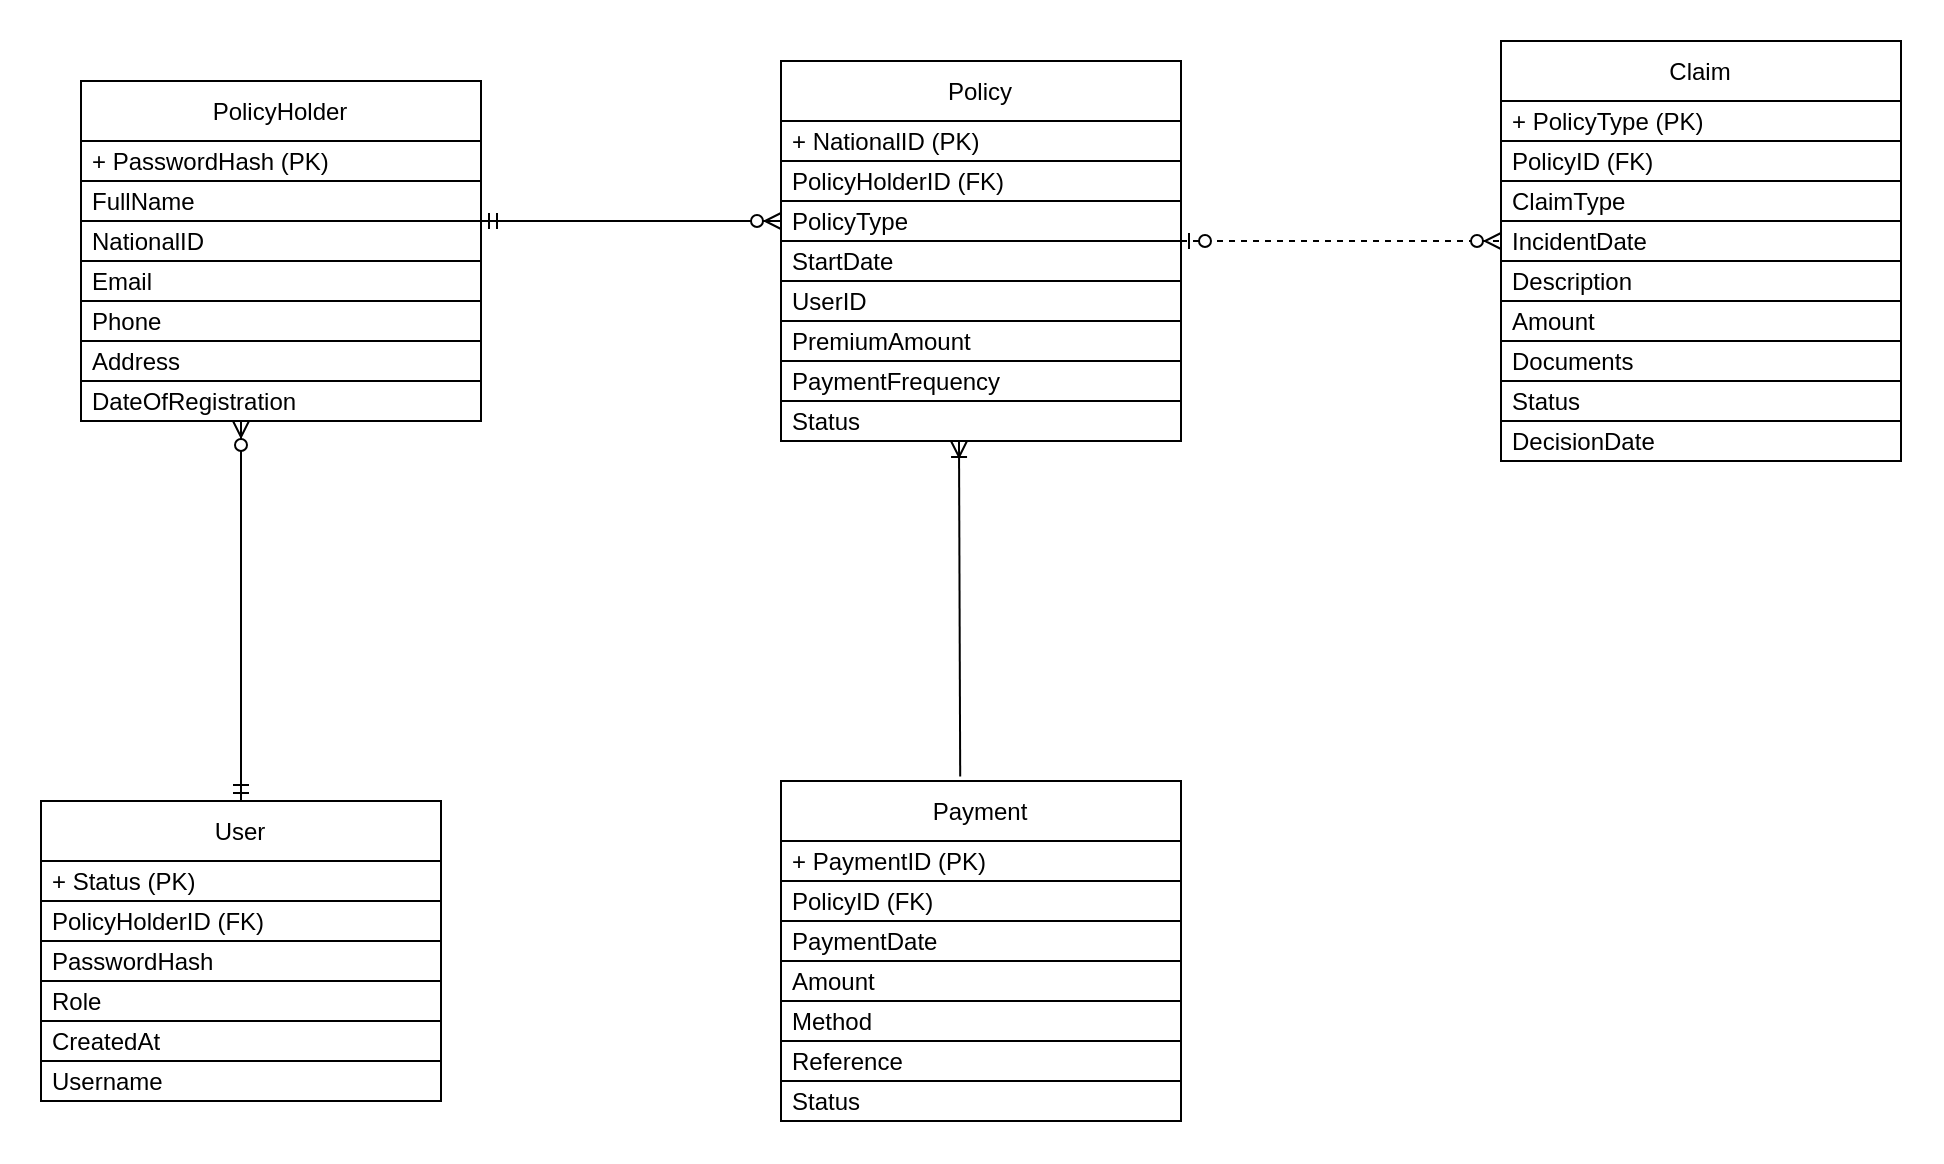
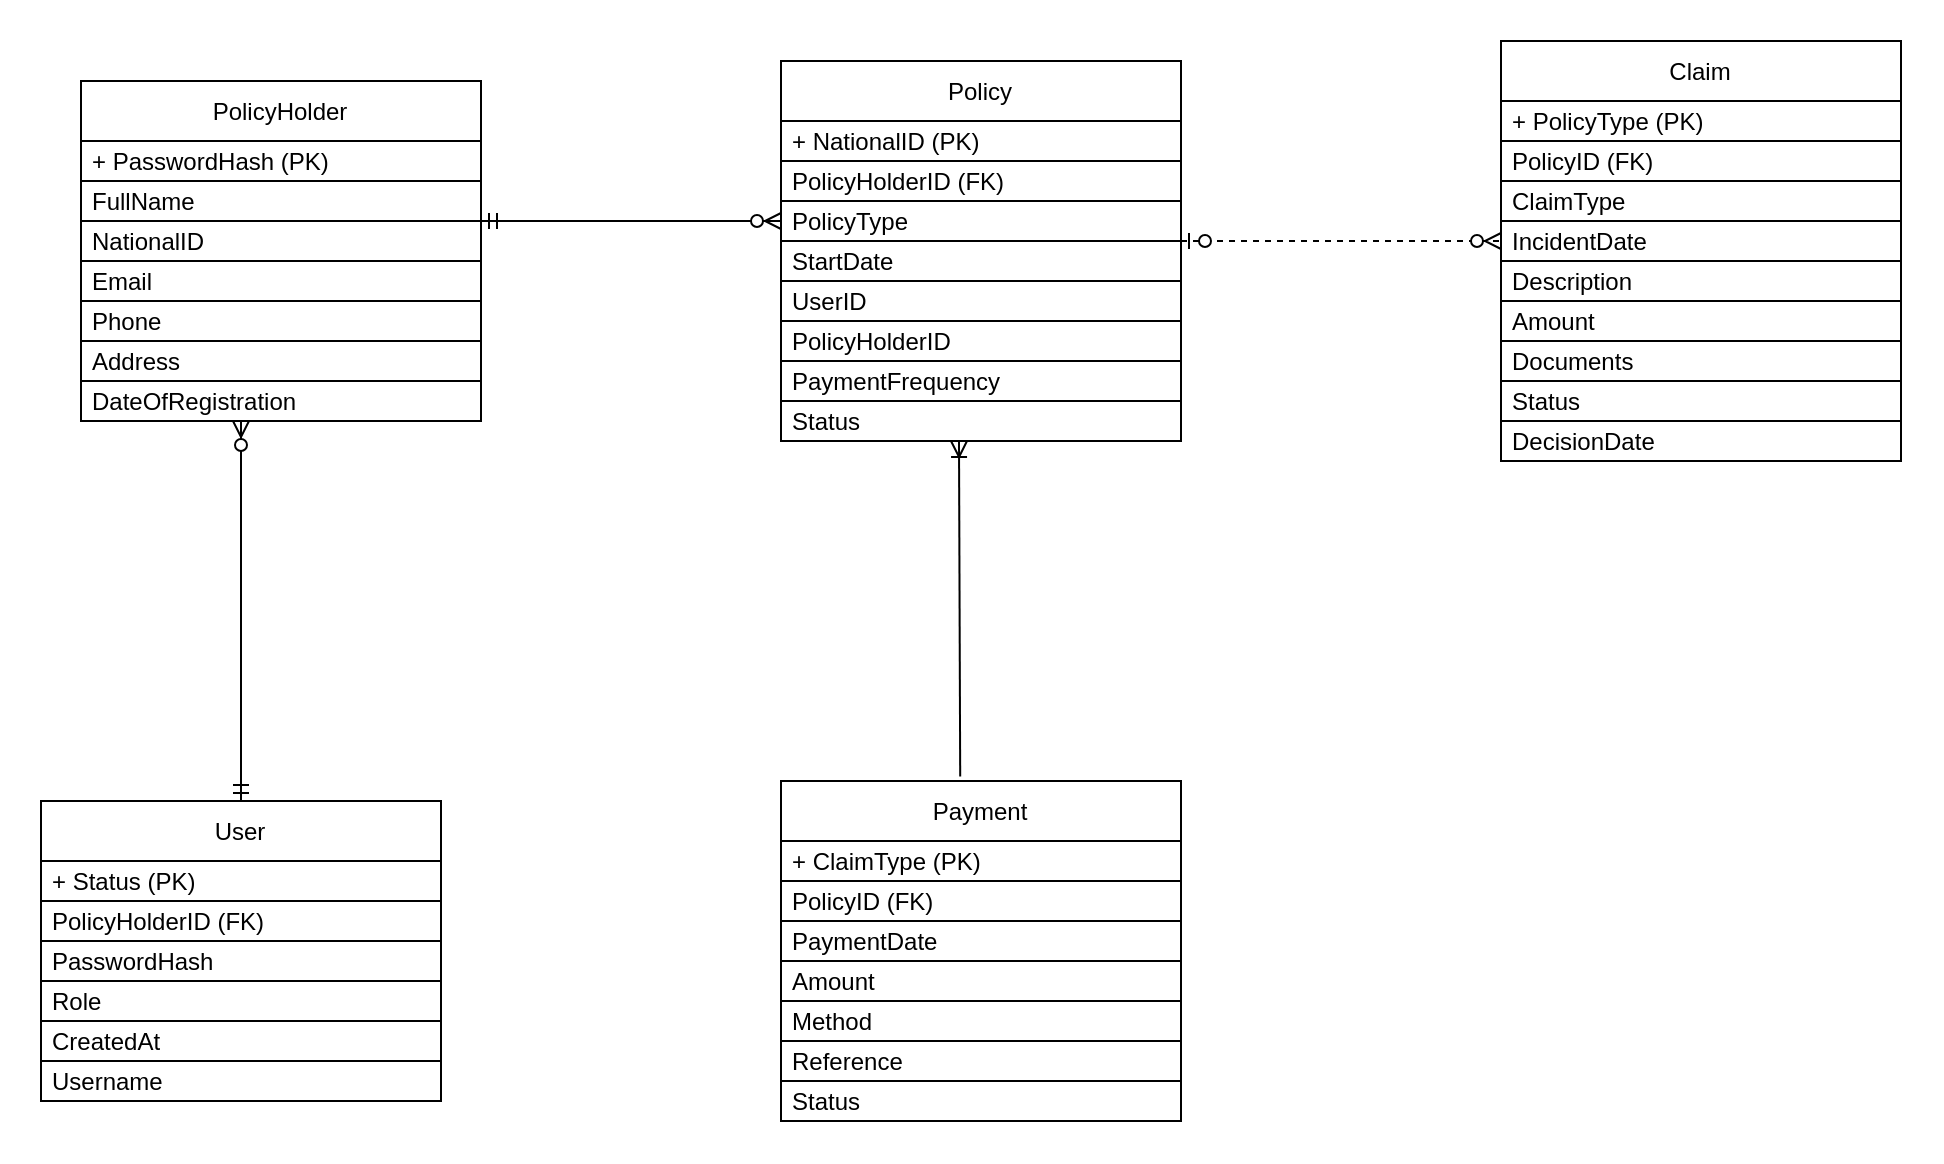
(876, 342) -> (877, 342)
(893, 862) -> (887, 862)
